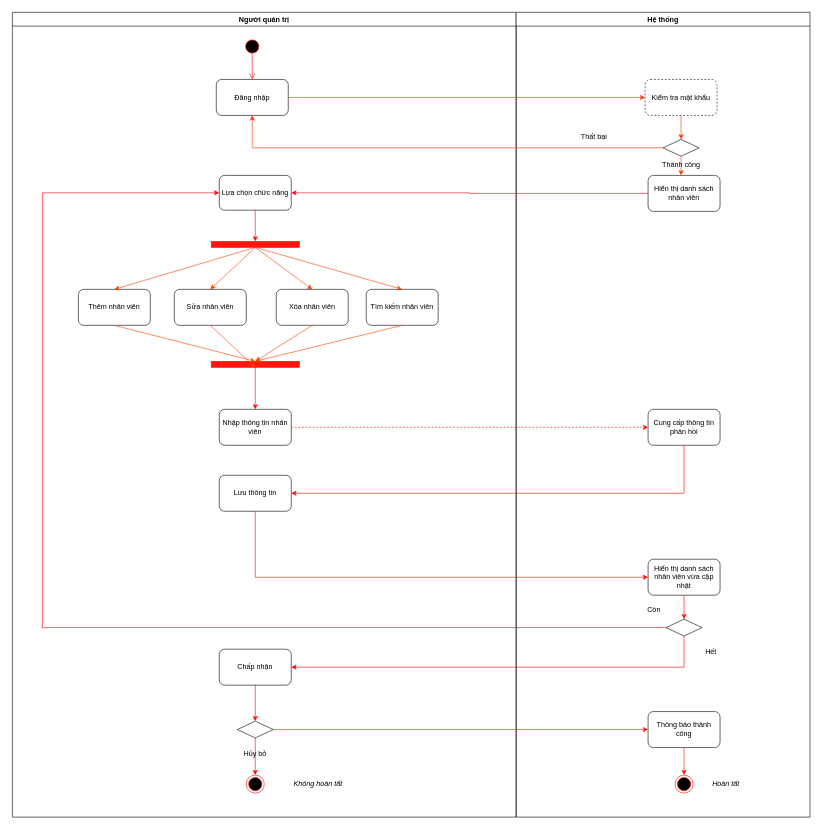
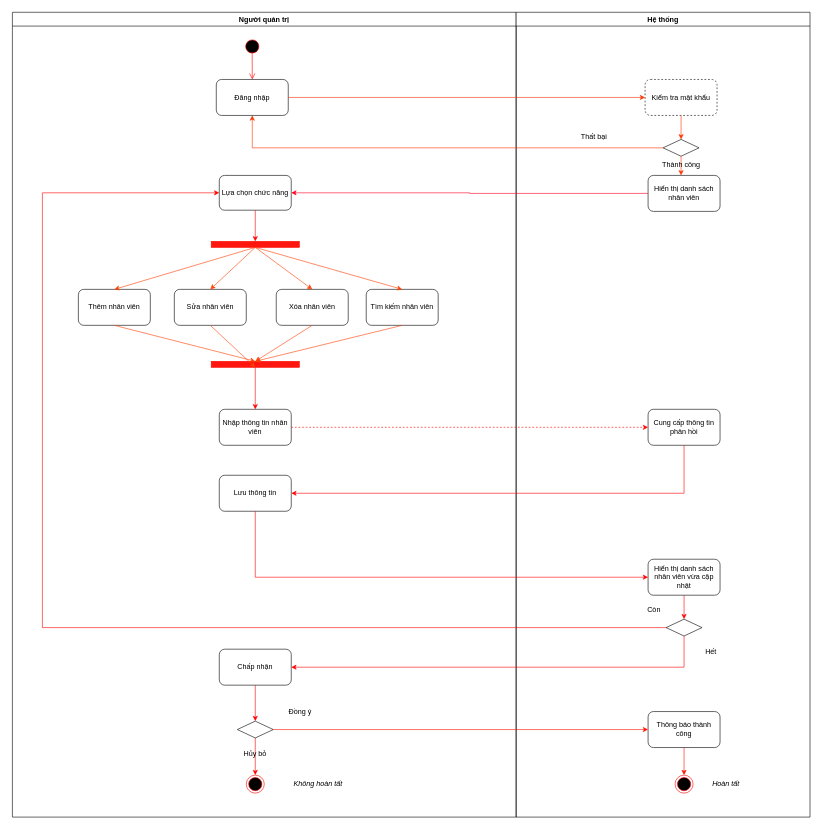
none -> (300, 713)
